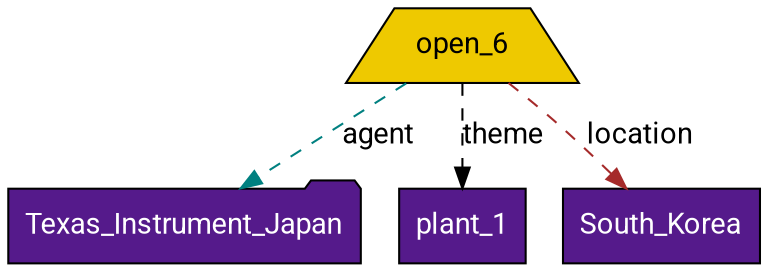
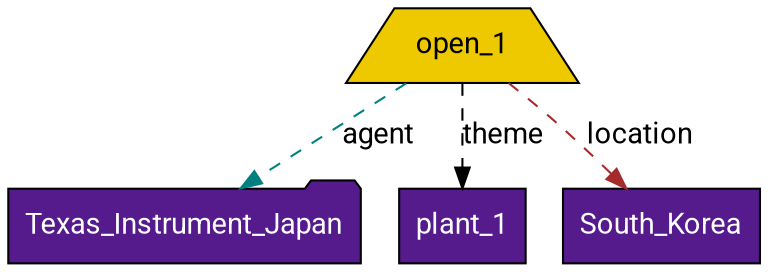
(462, 46) -> (462, 46)
